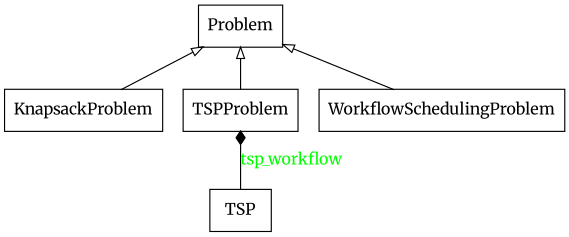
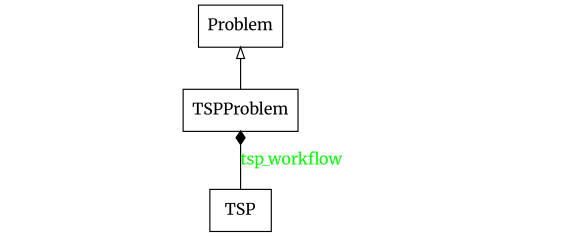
(84, 110) -> none
(442, 110) -> none
